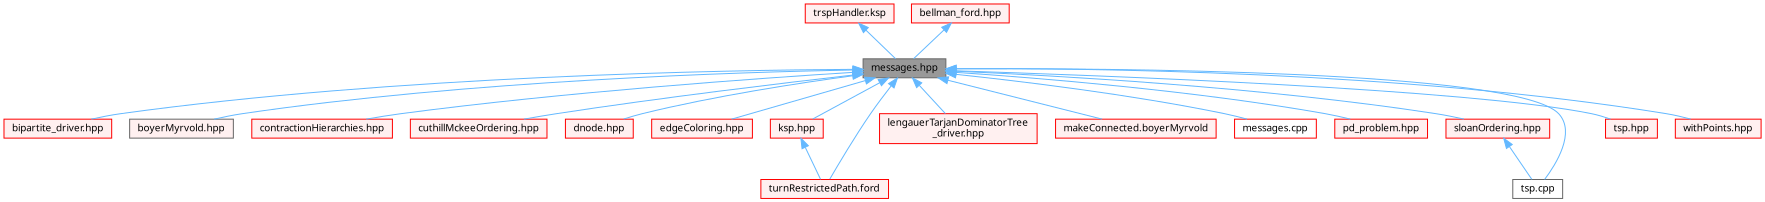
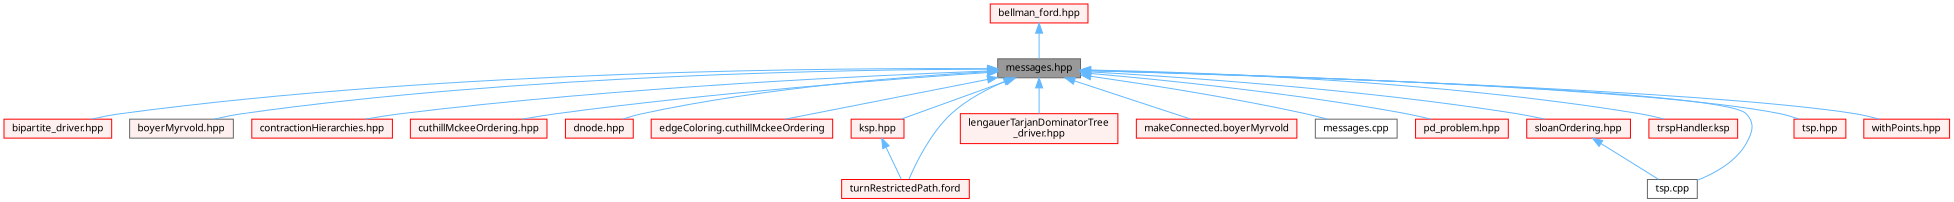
(881, 44) -> (1465, 91)
(702, 129) -> (742, 129)
(1275, 129) -> (1356, 129)
